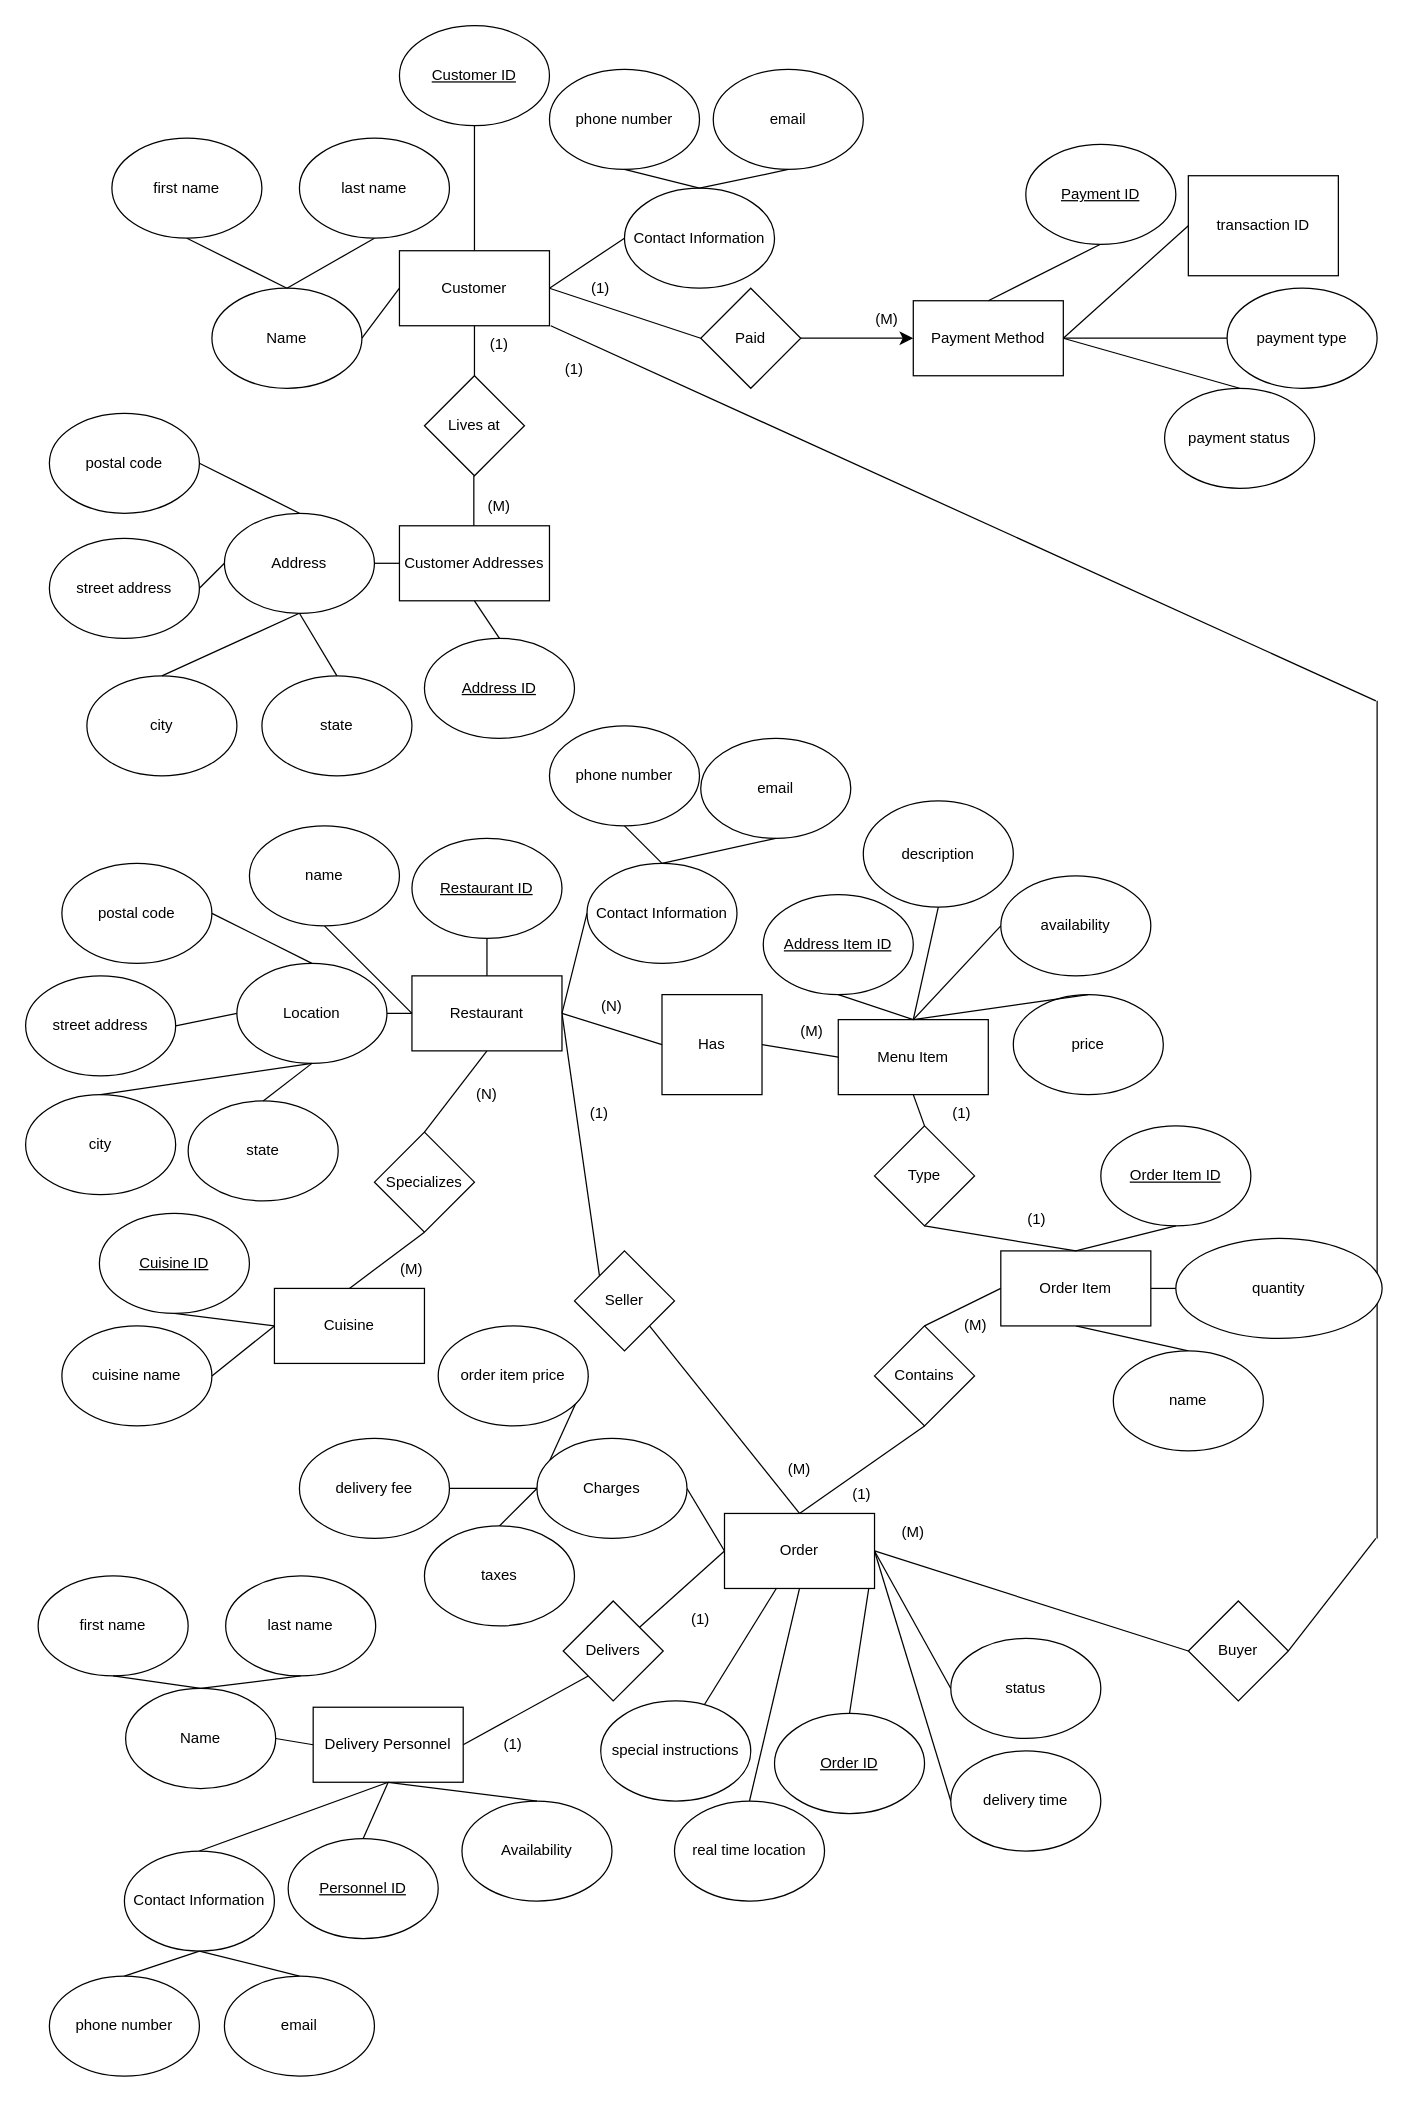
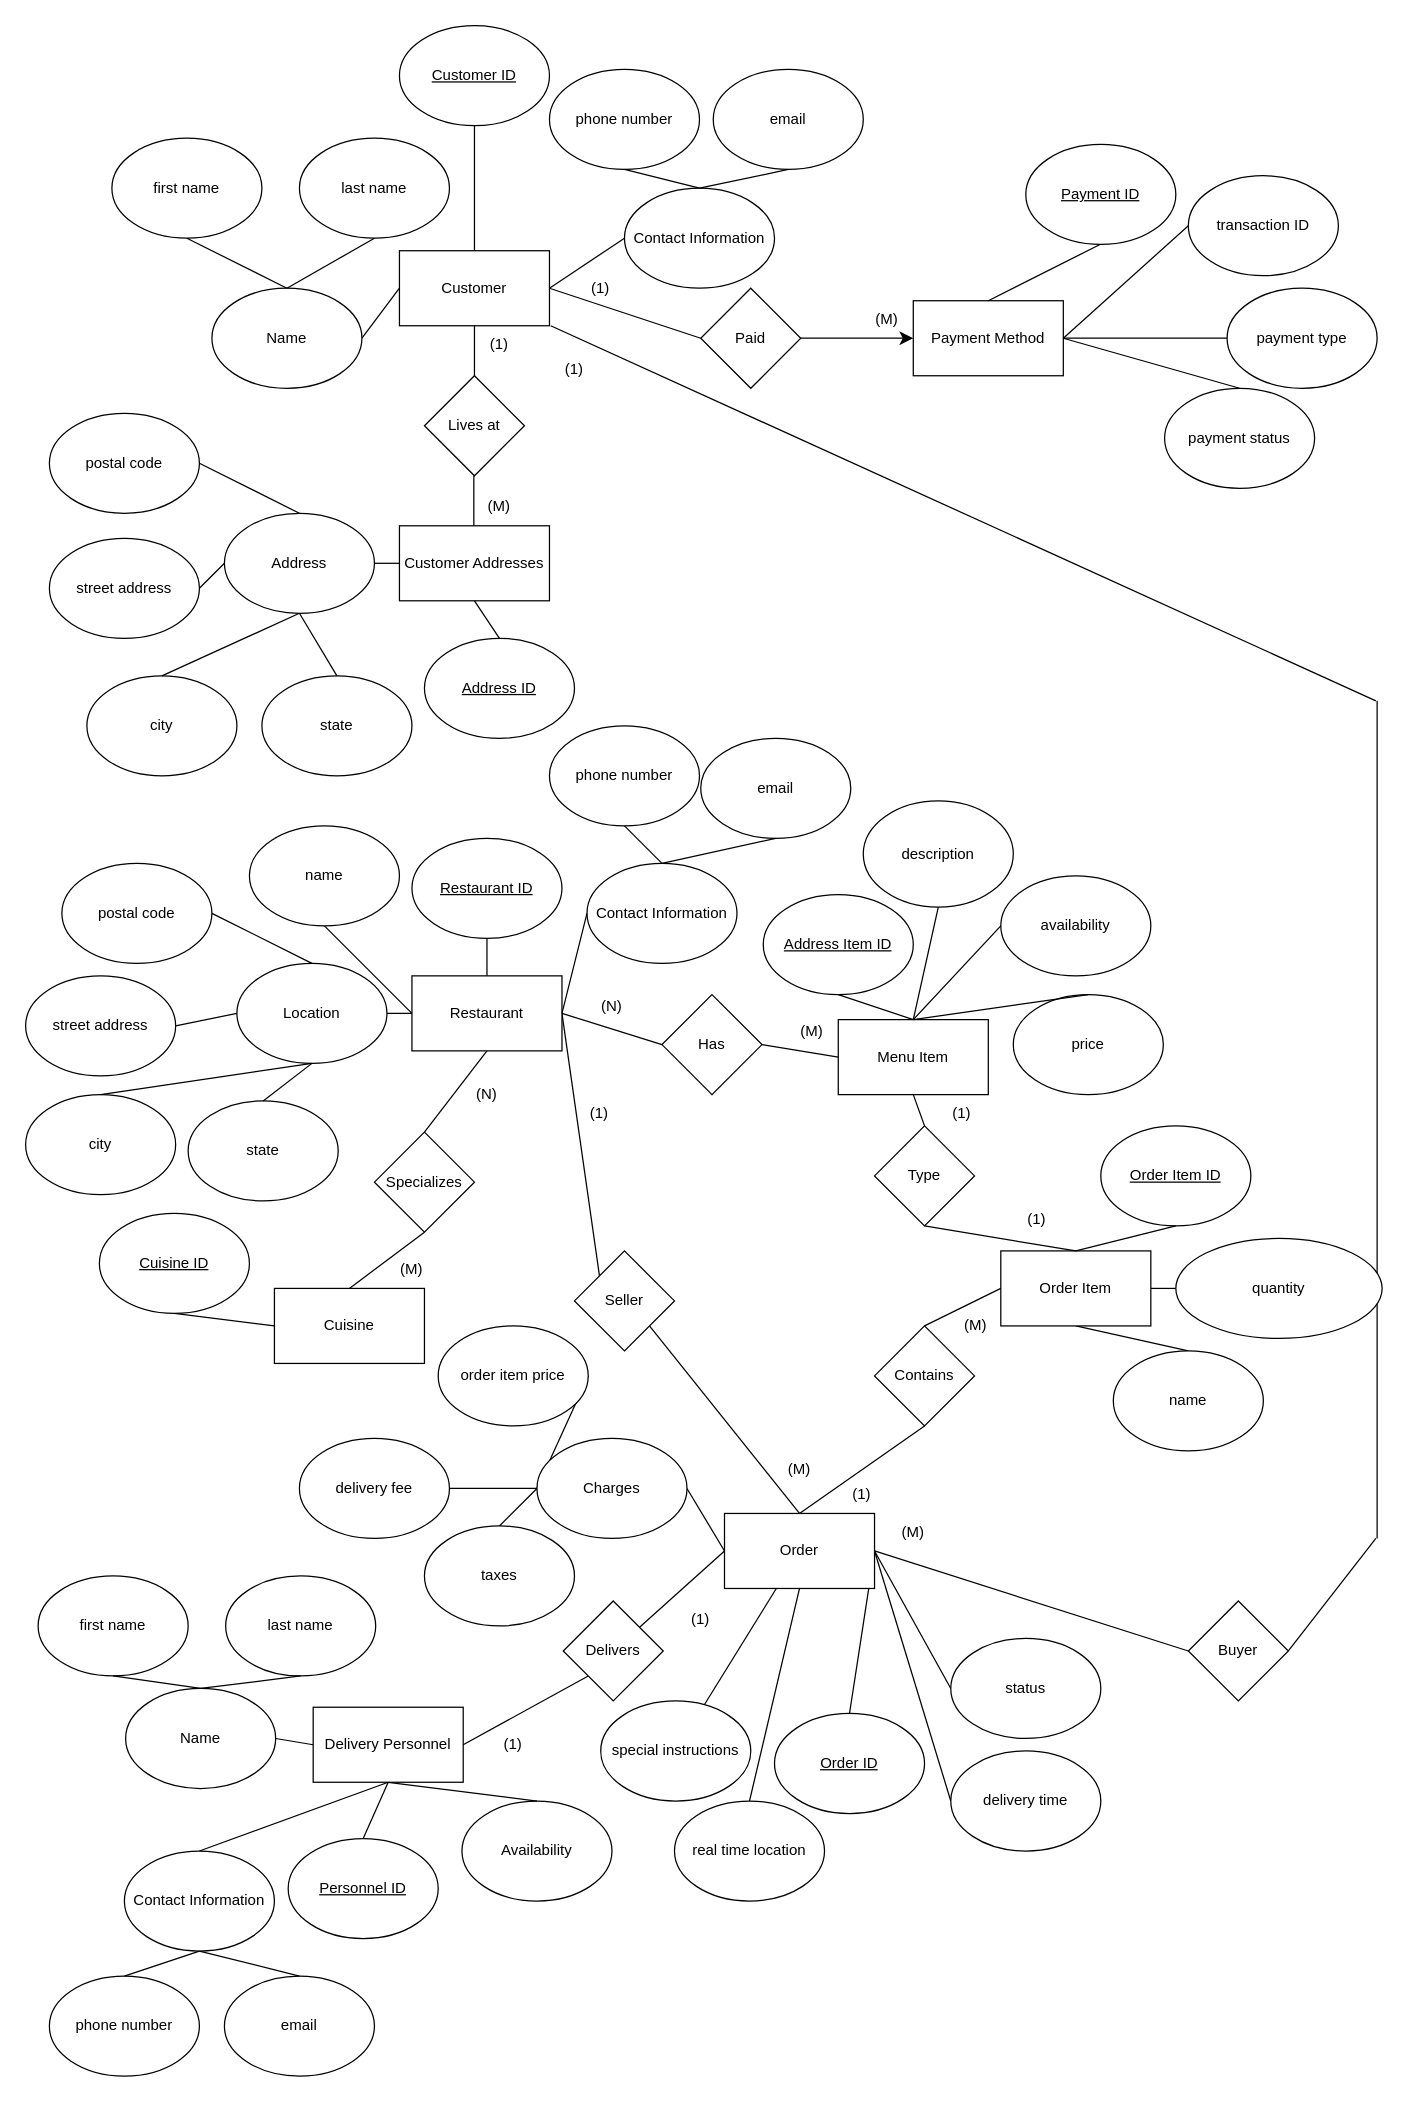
(1263, 226) -> (1263, 226)
(712, 1044) -> (712, 1044)
(243, 1351) -> none
(137, 1376) -> none
